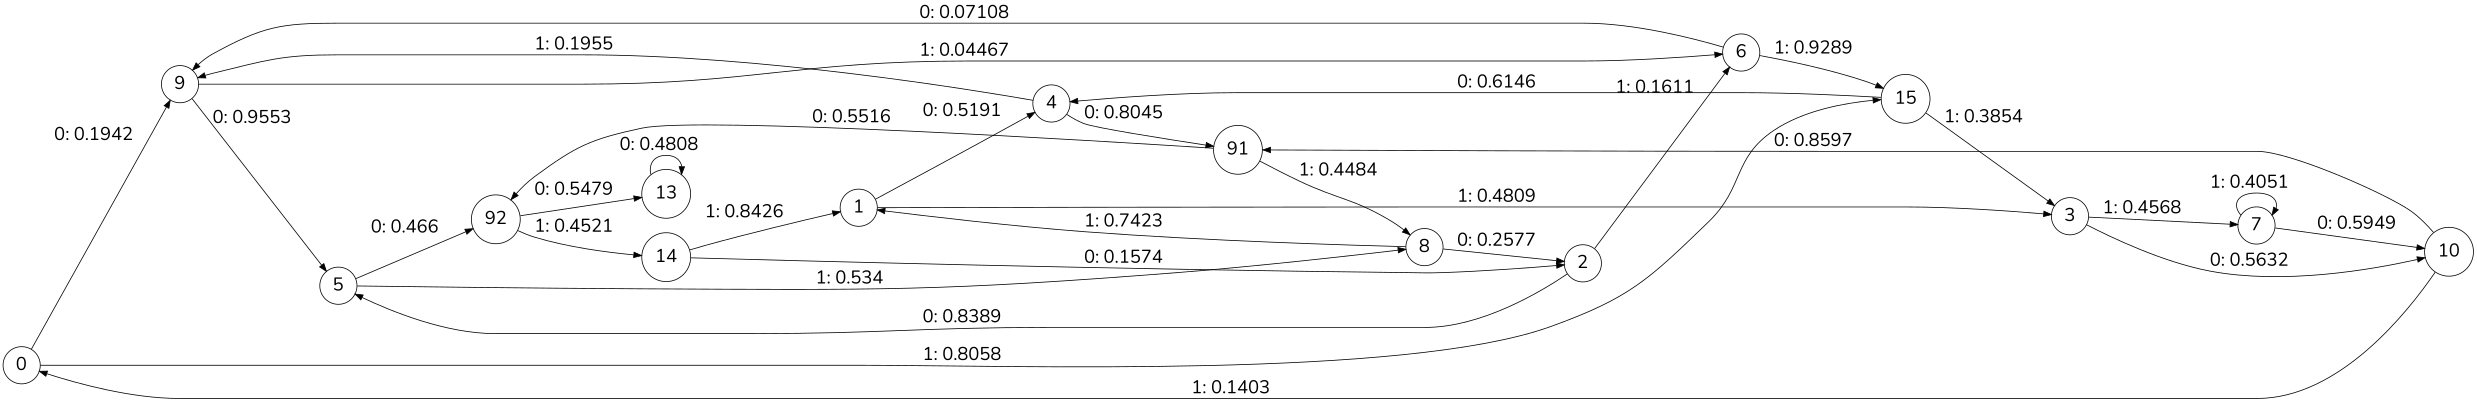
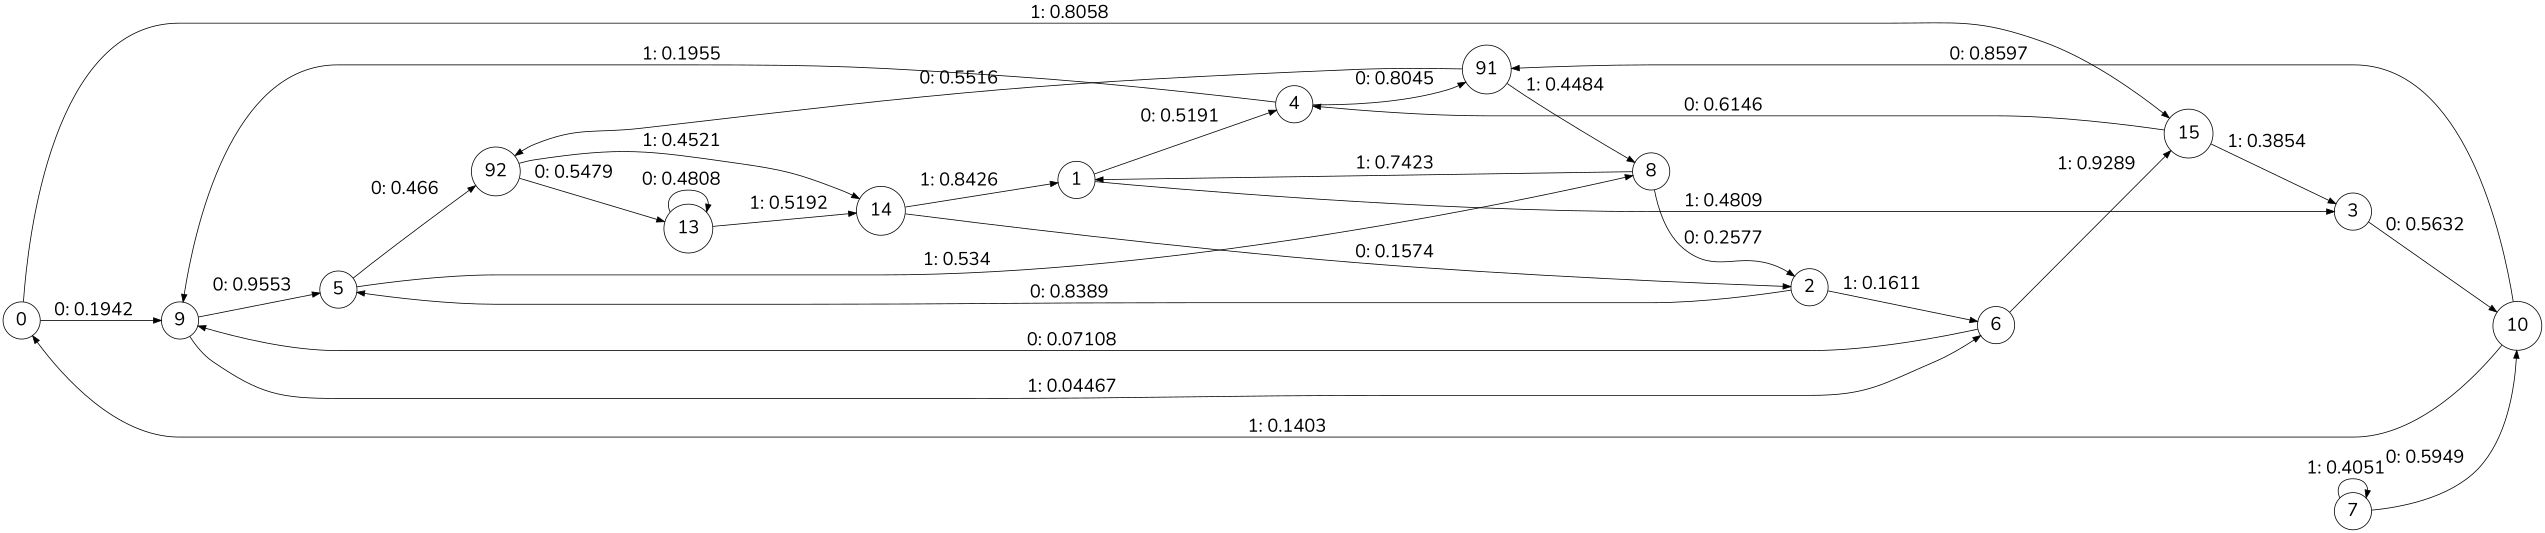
none -> (781, 220)
(2159, 221) -> none
